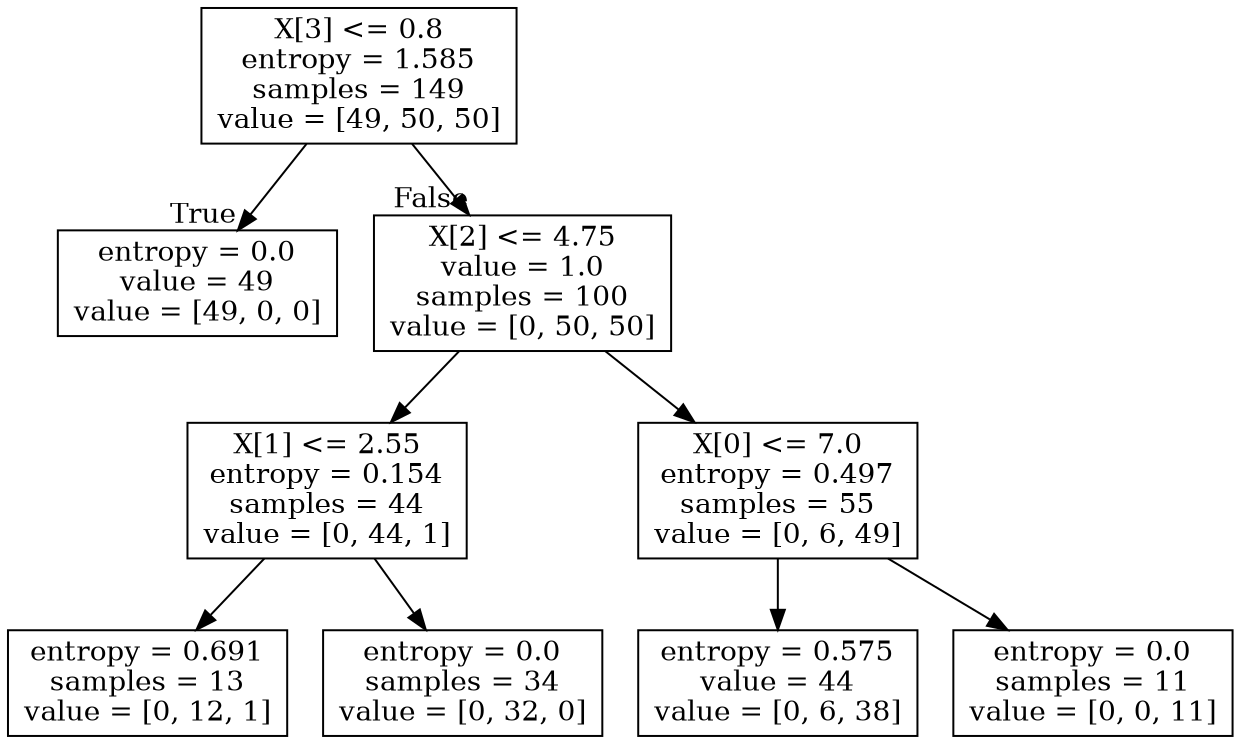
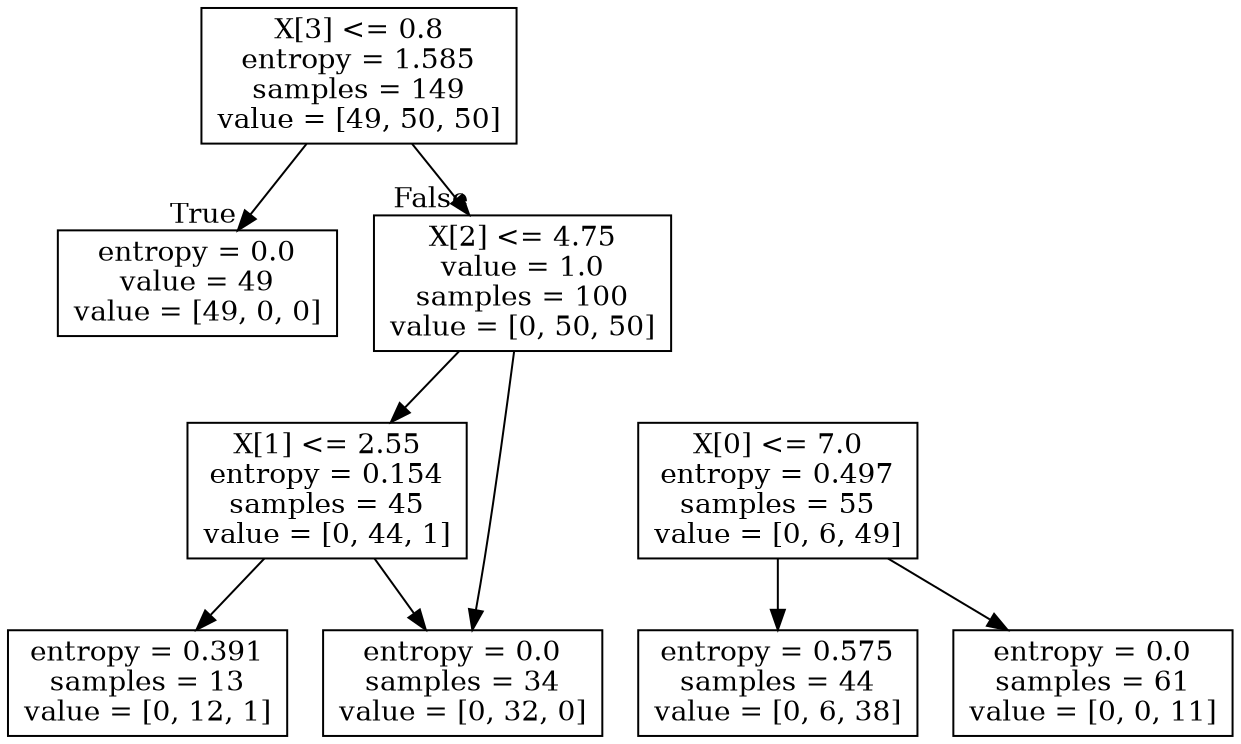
(642, 380) -> (496, 481)
(327, 491) -> (327, 491)
(148, 683) -> (148, 683)
(778, 683) -> (778, 683)
(1093, 683) -> (1093, 683)
